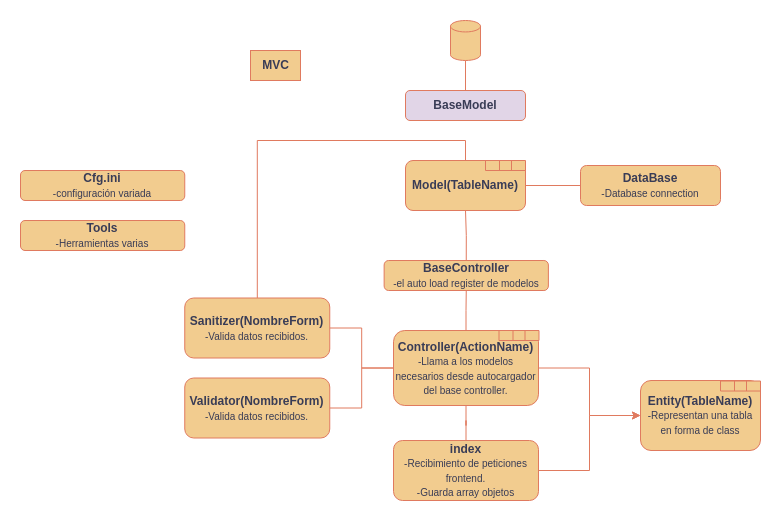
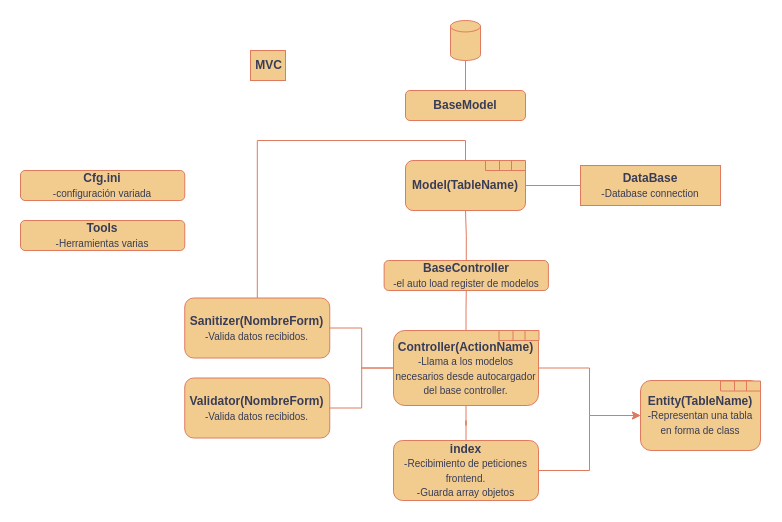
(276, 66) -> (268, 66)
(466, 106) -> (466, 106)
(651, 186) -> (651, 186)
